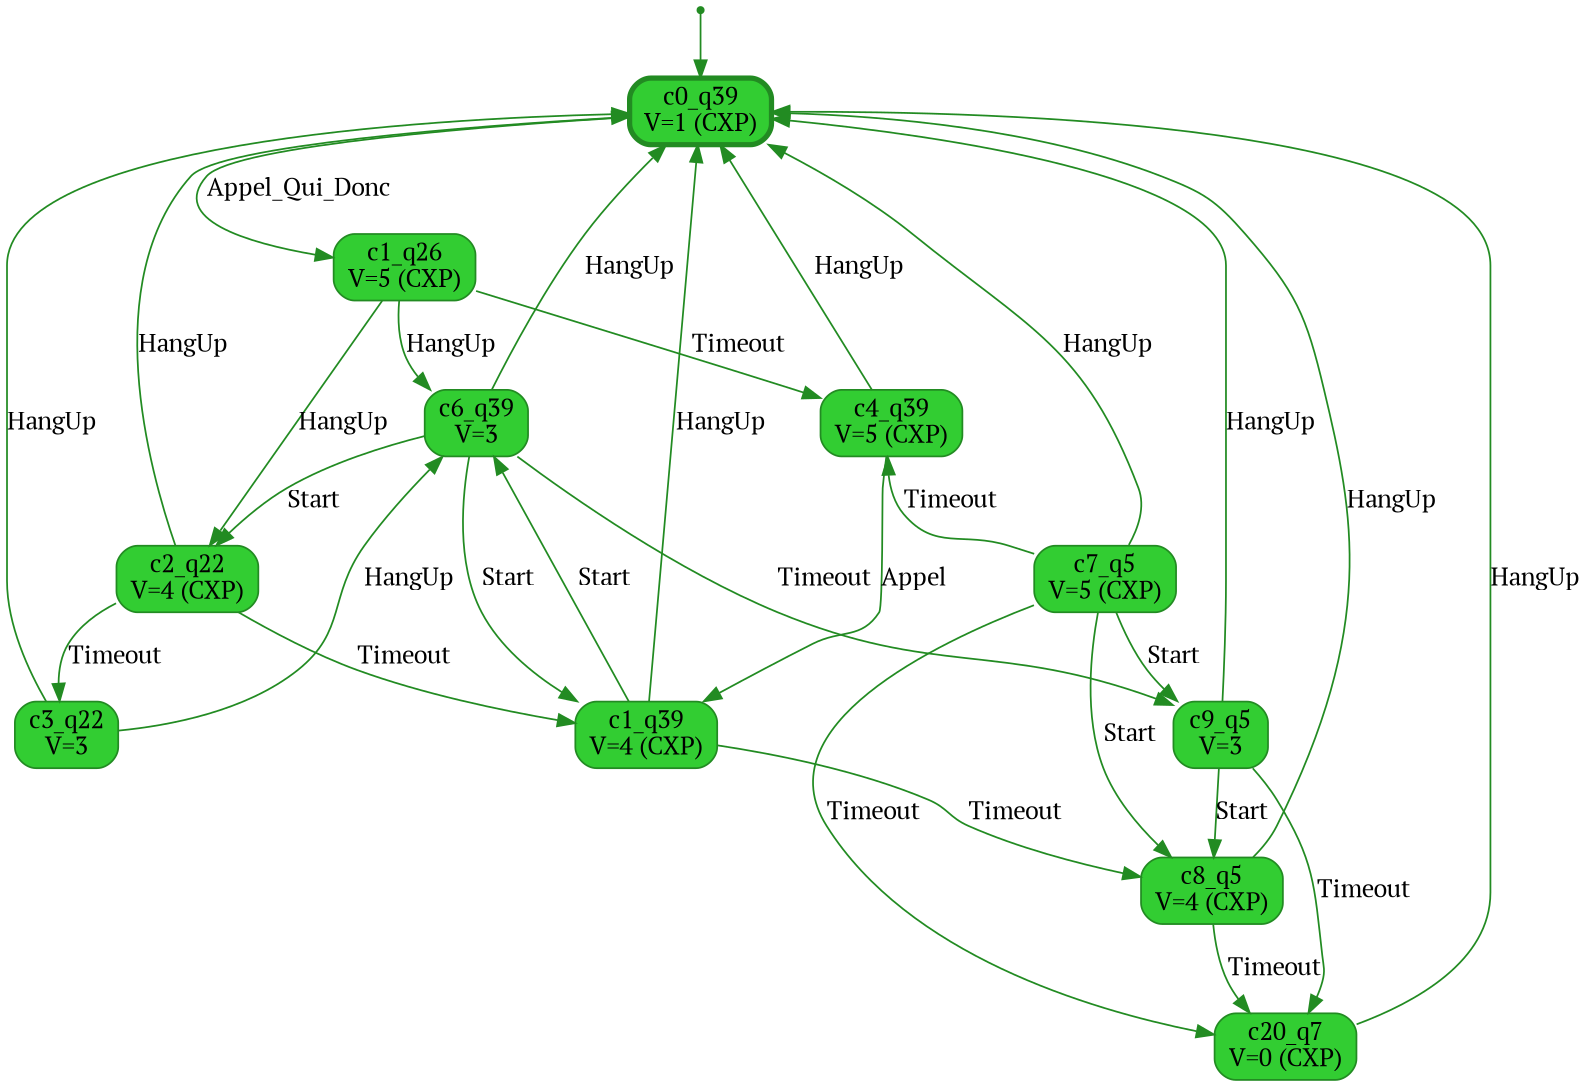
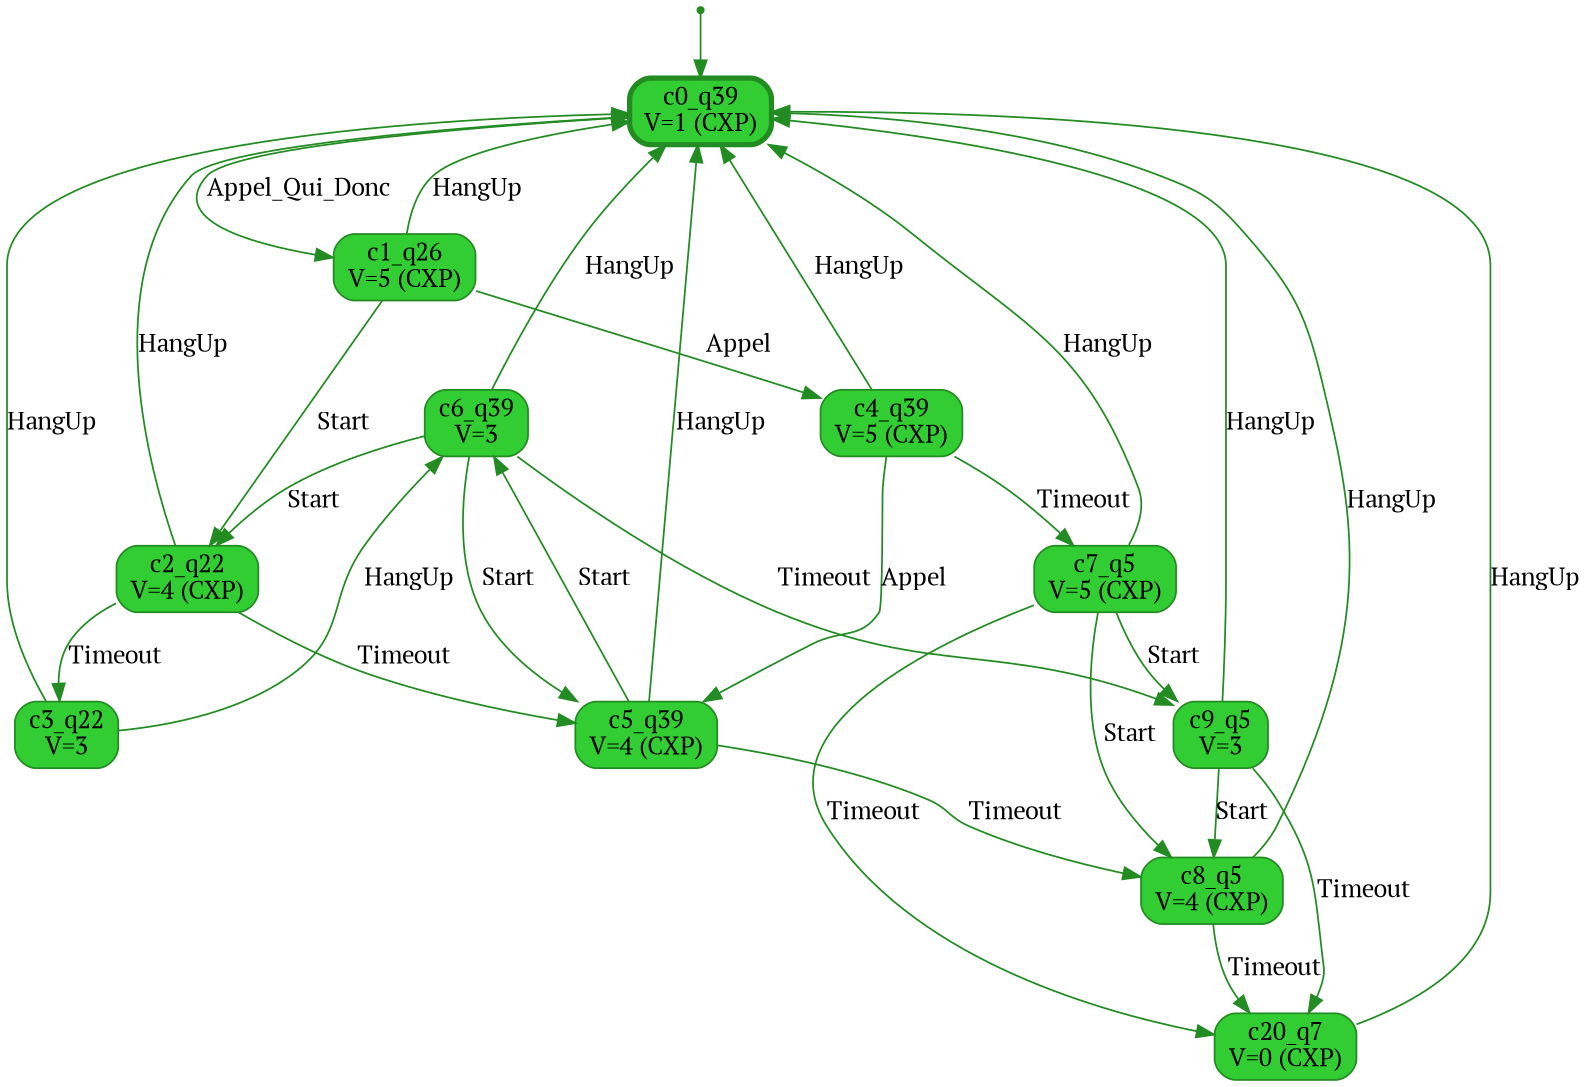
(401, 341) -> (489, 150)
(739, 345) -> (739, 345)
(344, 423) -> (344, 423)
(945, 538) -> (1010, 491)
(646, 735) -> (646, 735)
